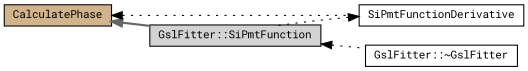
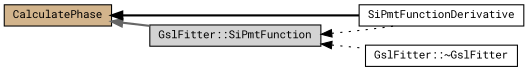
(241, 15) -> (241, 15)
(306, 22) -> (365, 30)
